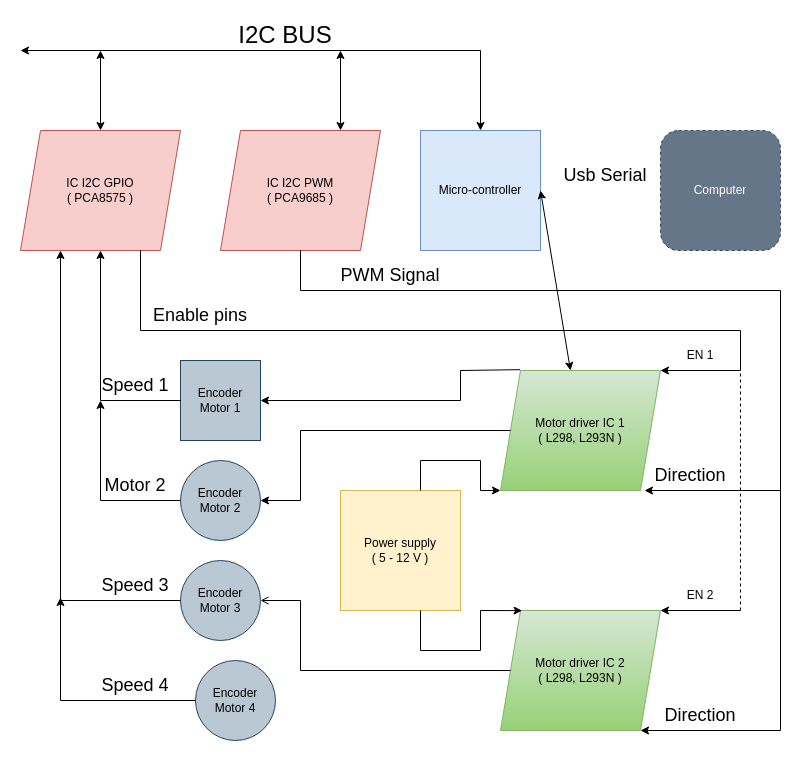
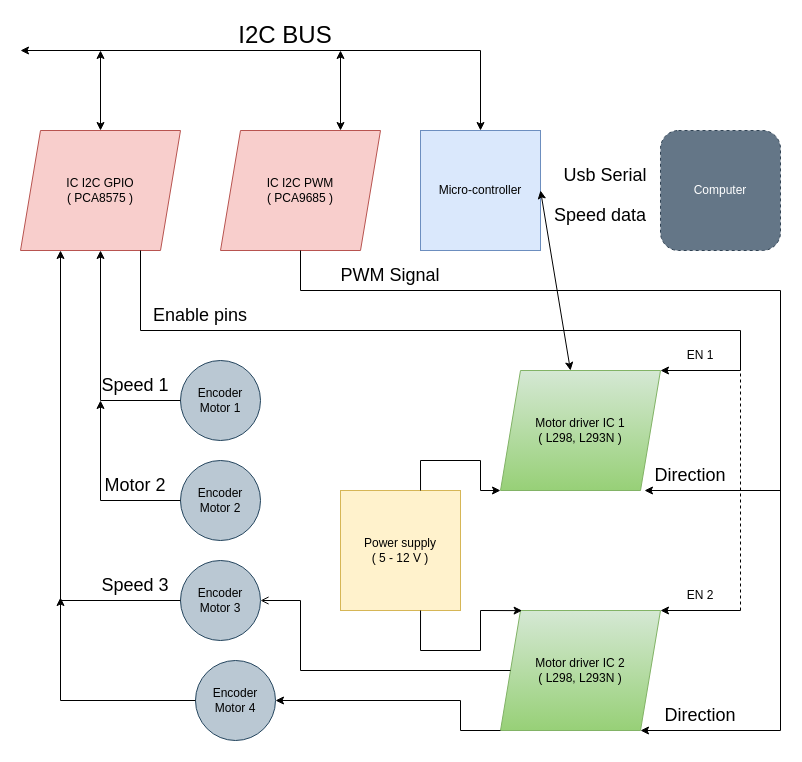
none -> (601, 216)
(221, 401) -> (221, 401)
(408, 401) -> none
(355, 431) -> none
(136, 686) -> none
none -> (406, 701)
